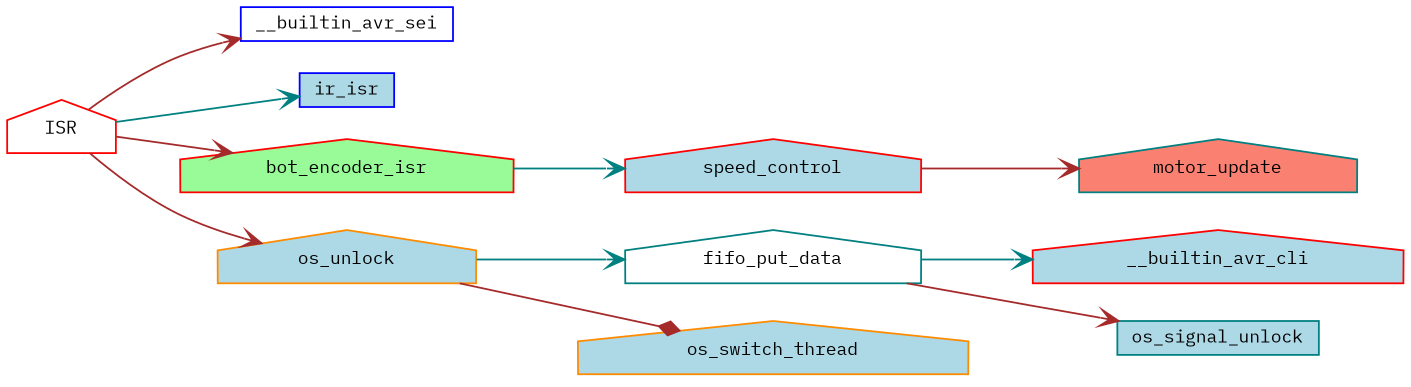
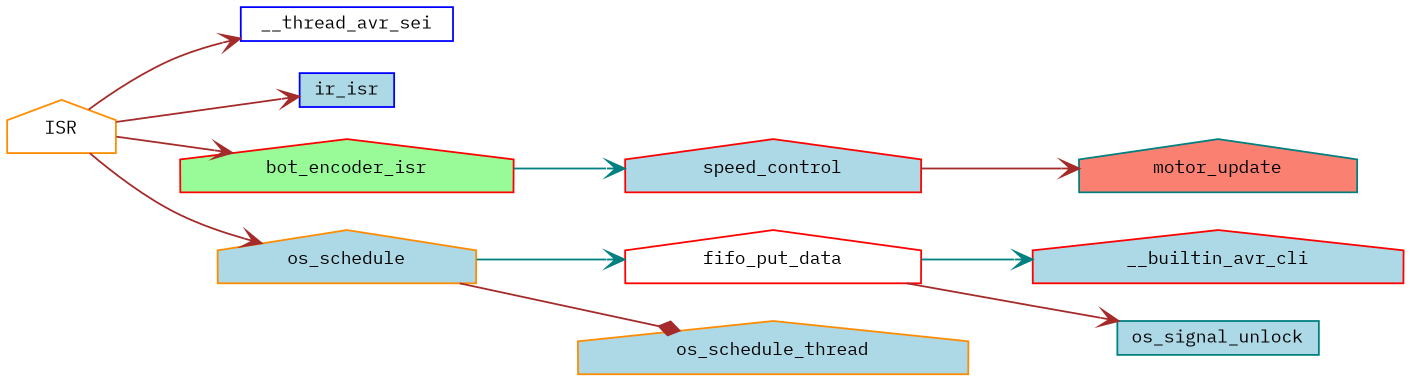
(347, 24) -> (347, 24)
(199, 110) -> (199, 110)
(62, 129) -> (62, 129)
(347, 259) -> (347, 259)
(773, 259) -> (773, 259)
(773, 350) -> (773, 350)
